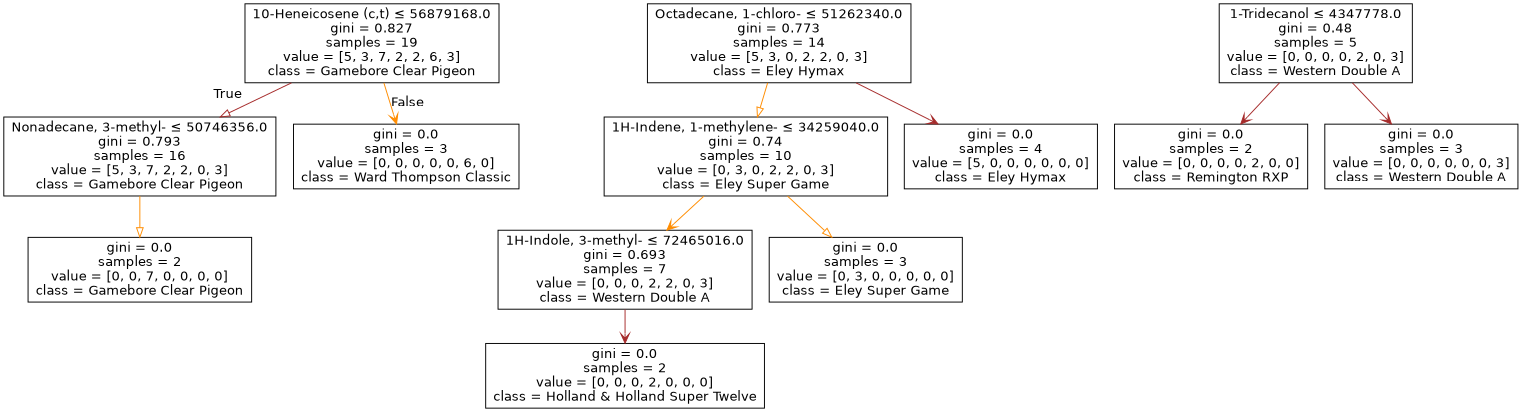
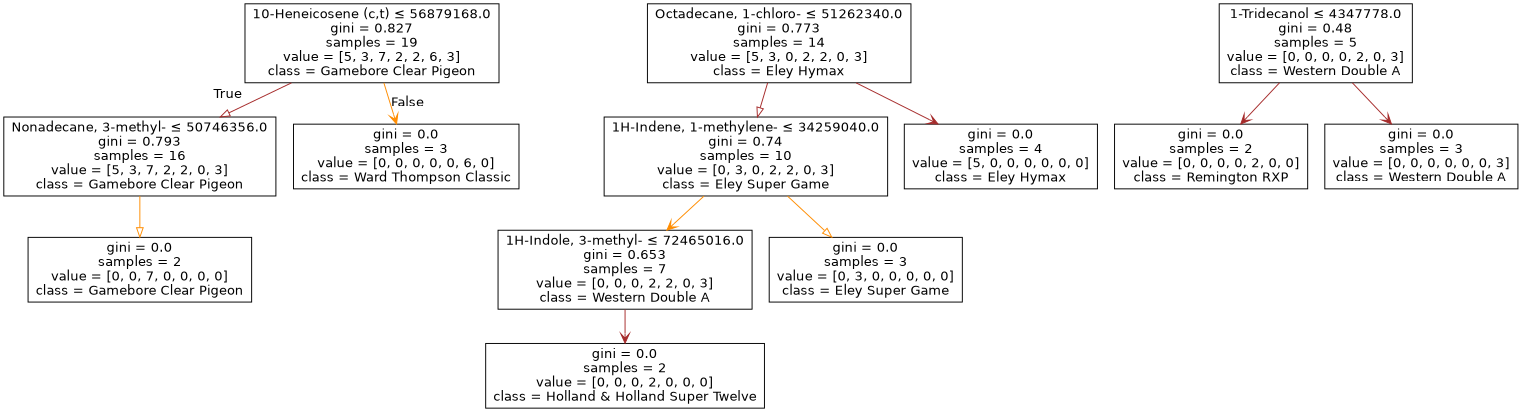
(764, 95) -> (764, 95)
(625, 255) -> (625, 255)
